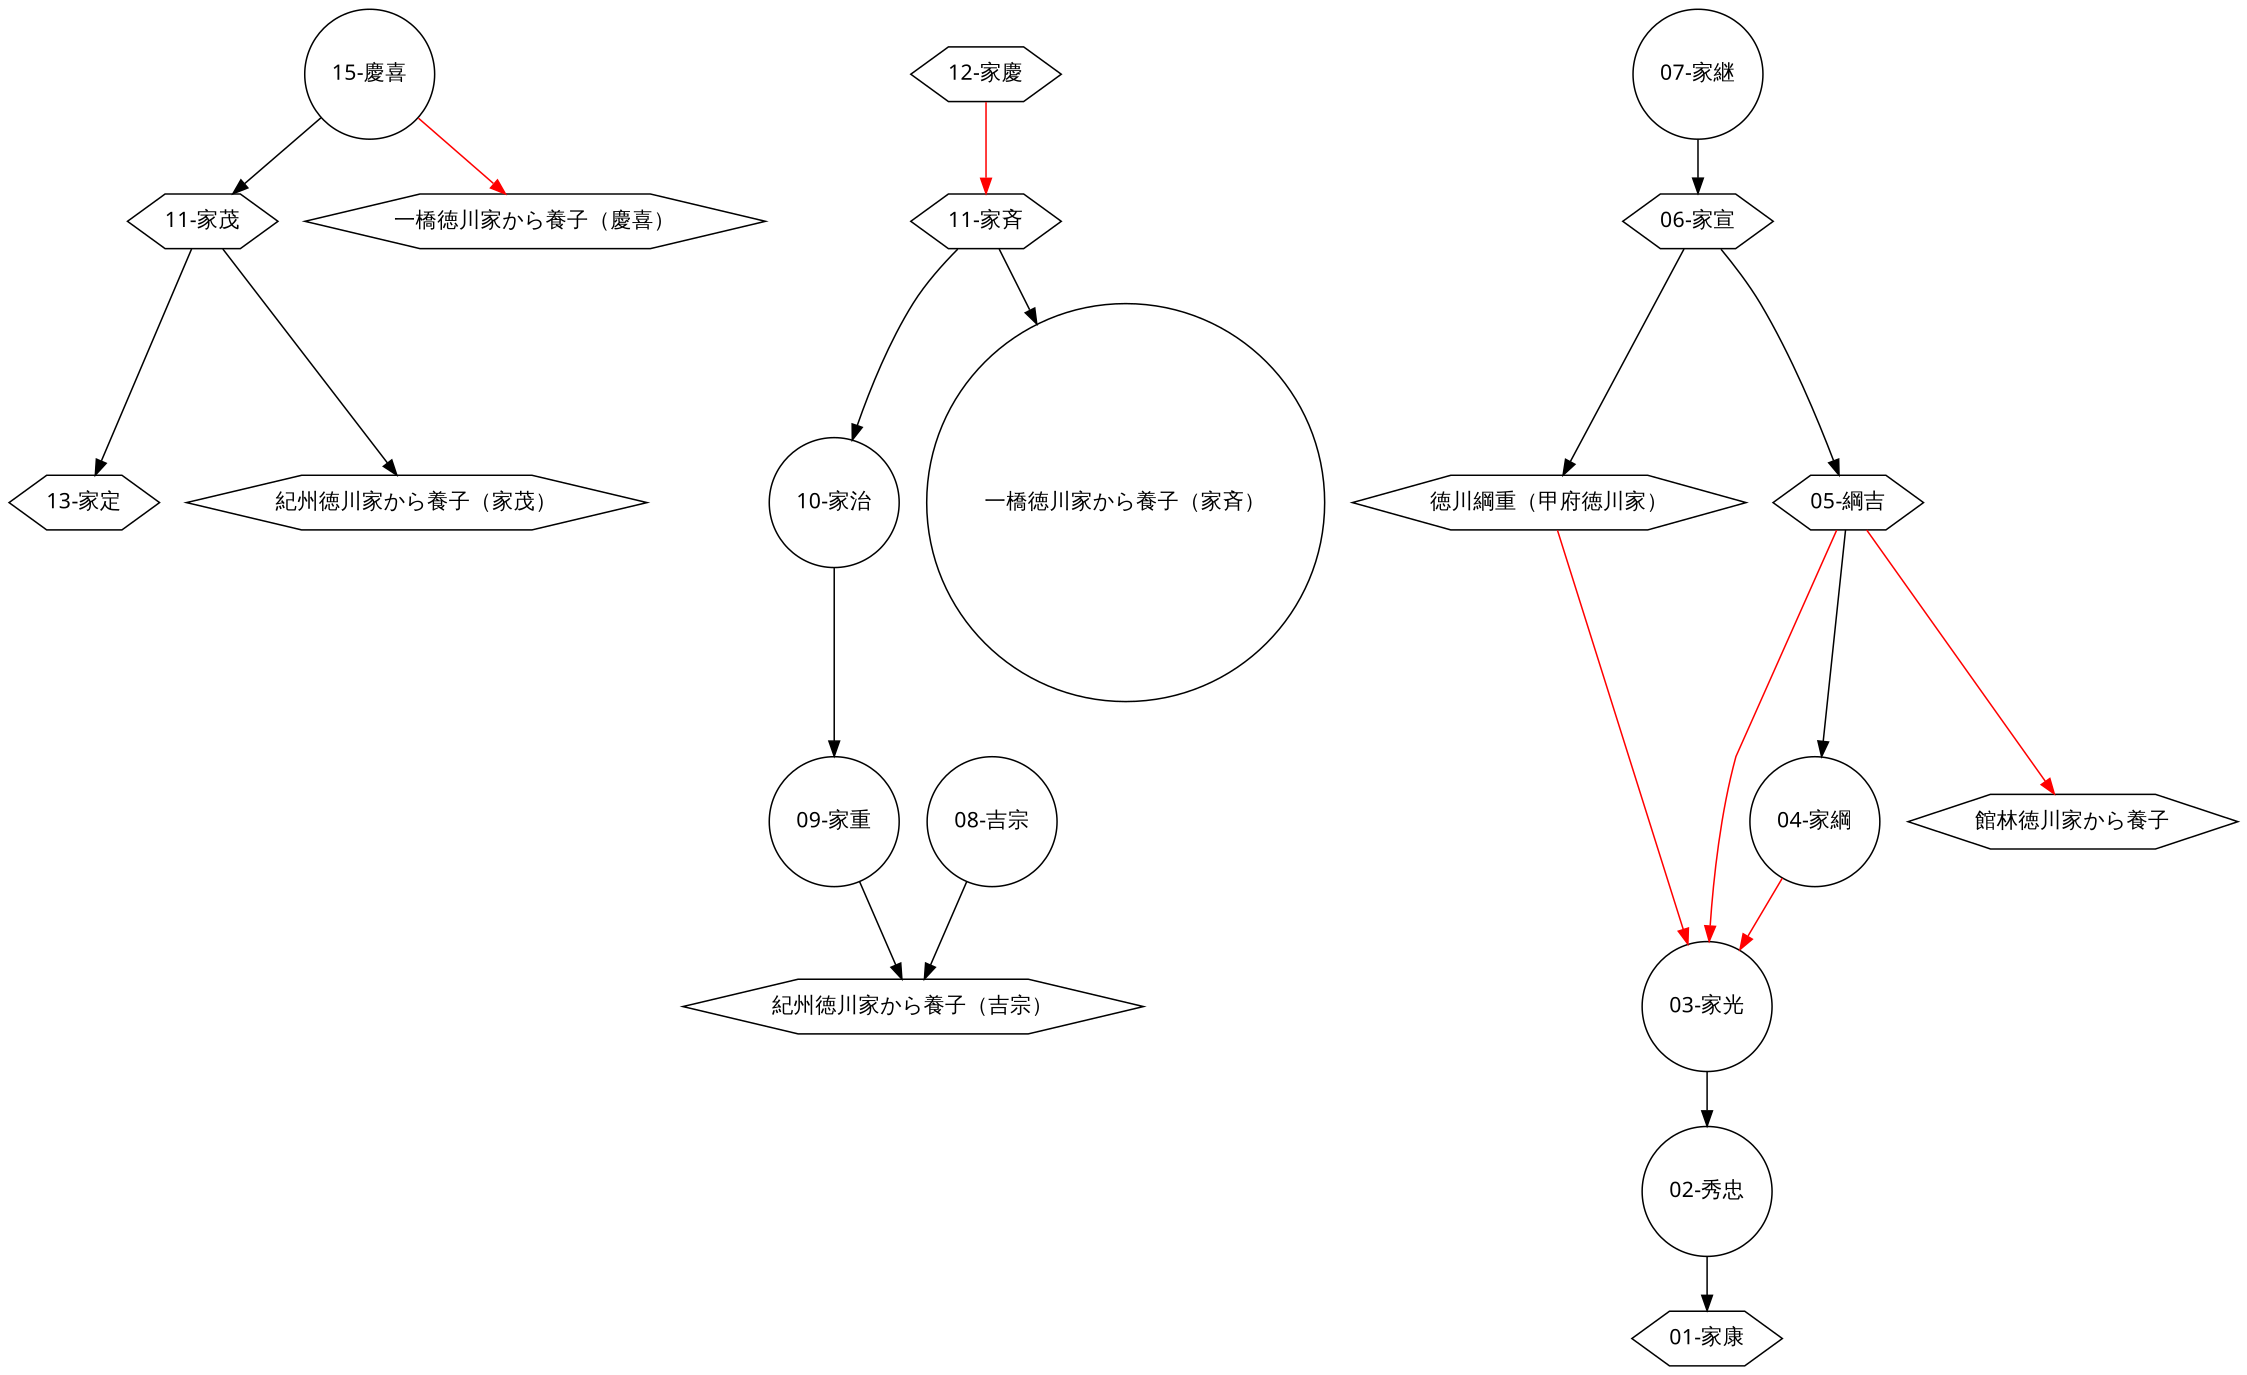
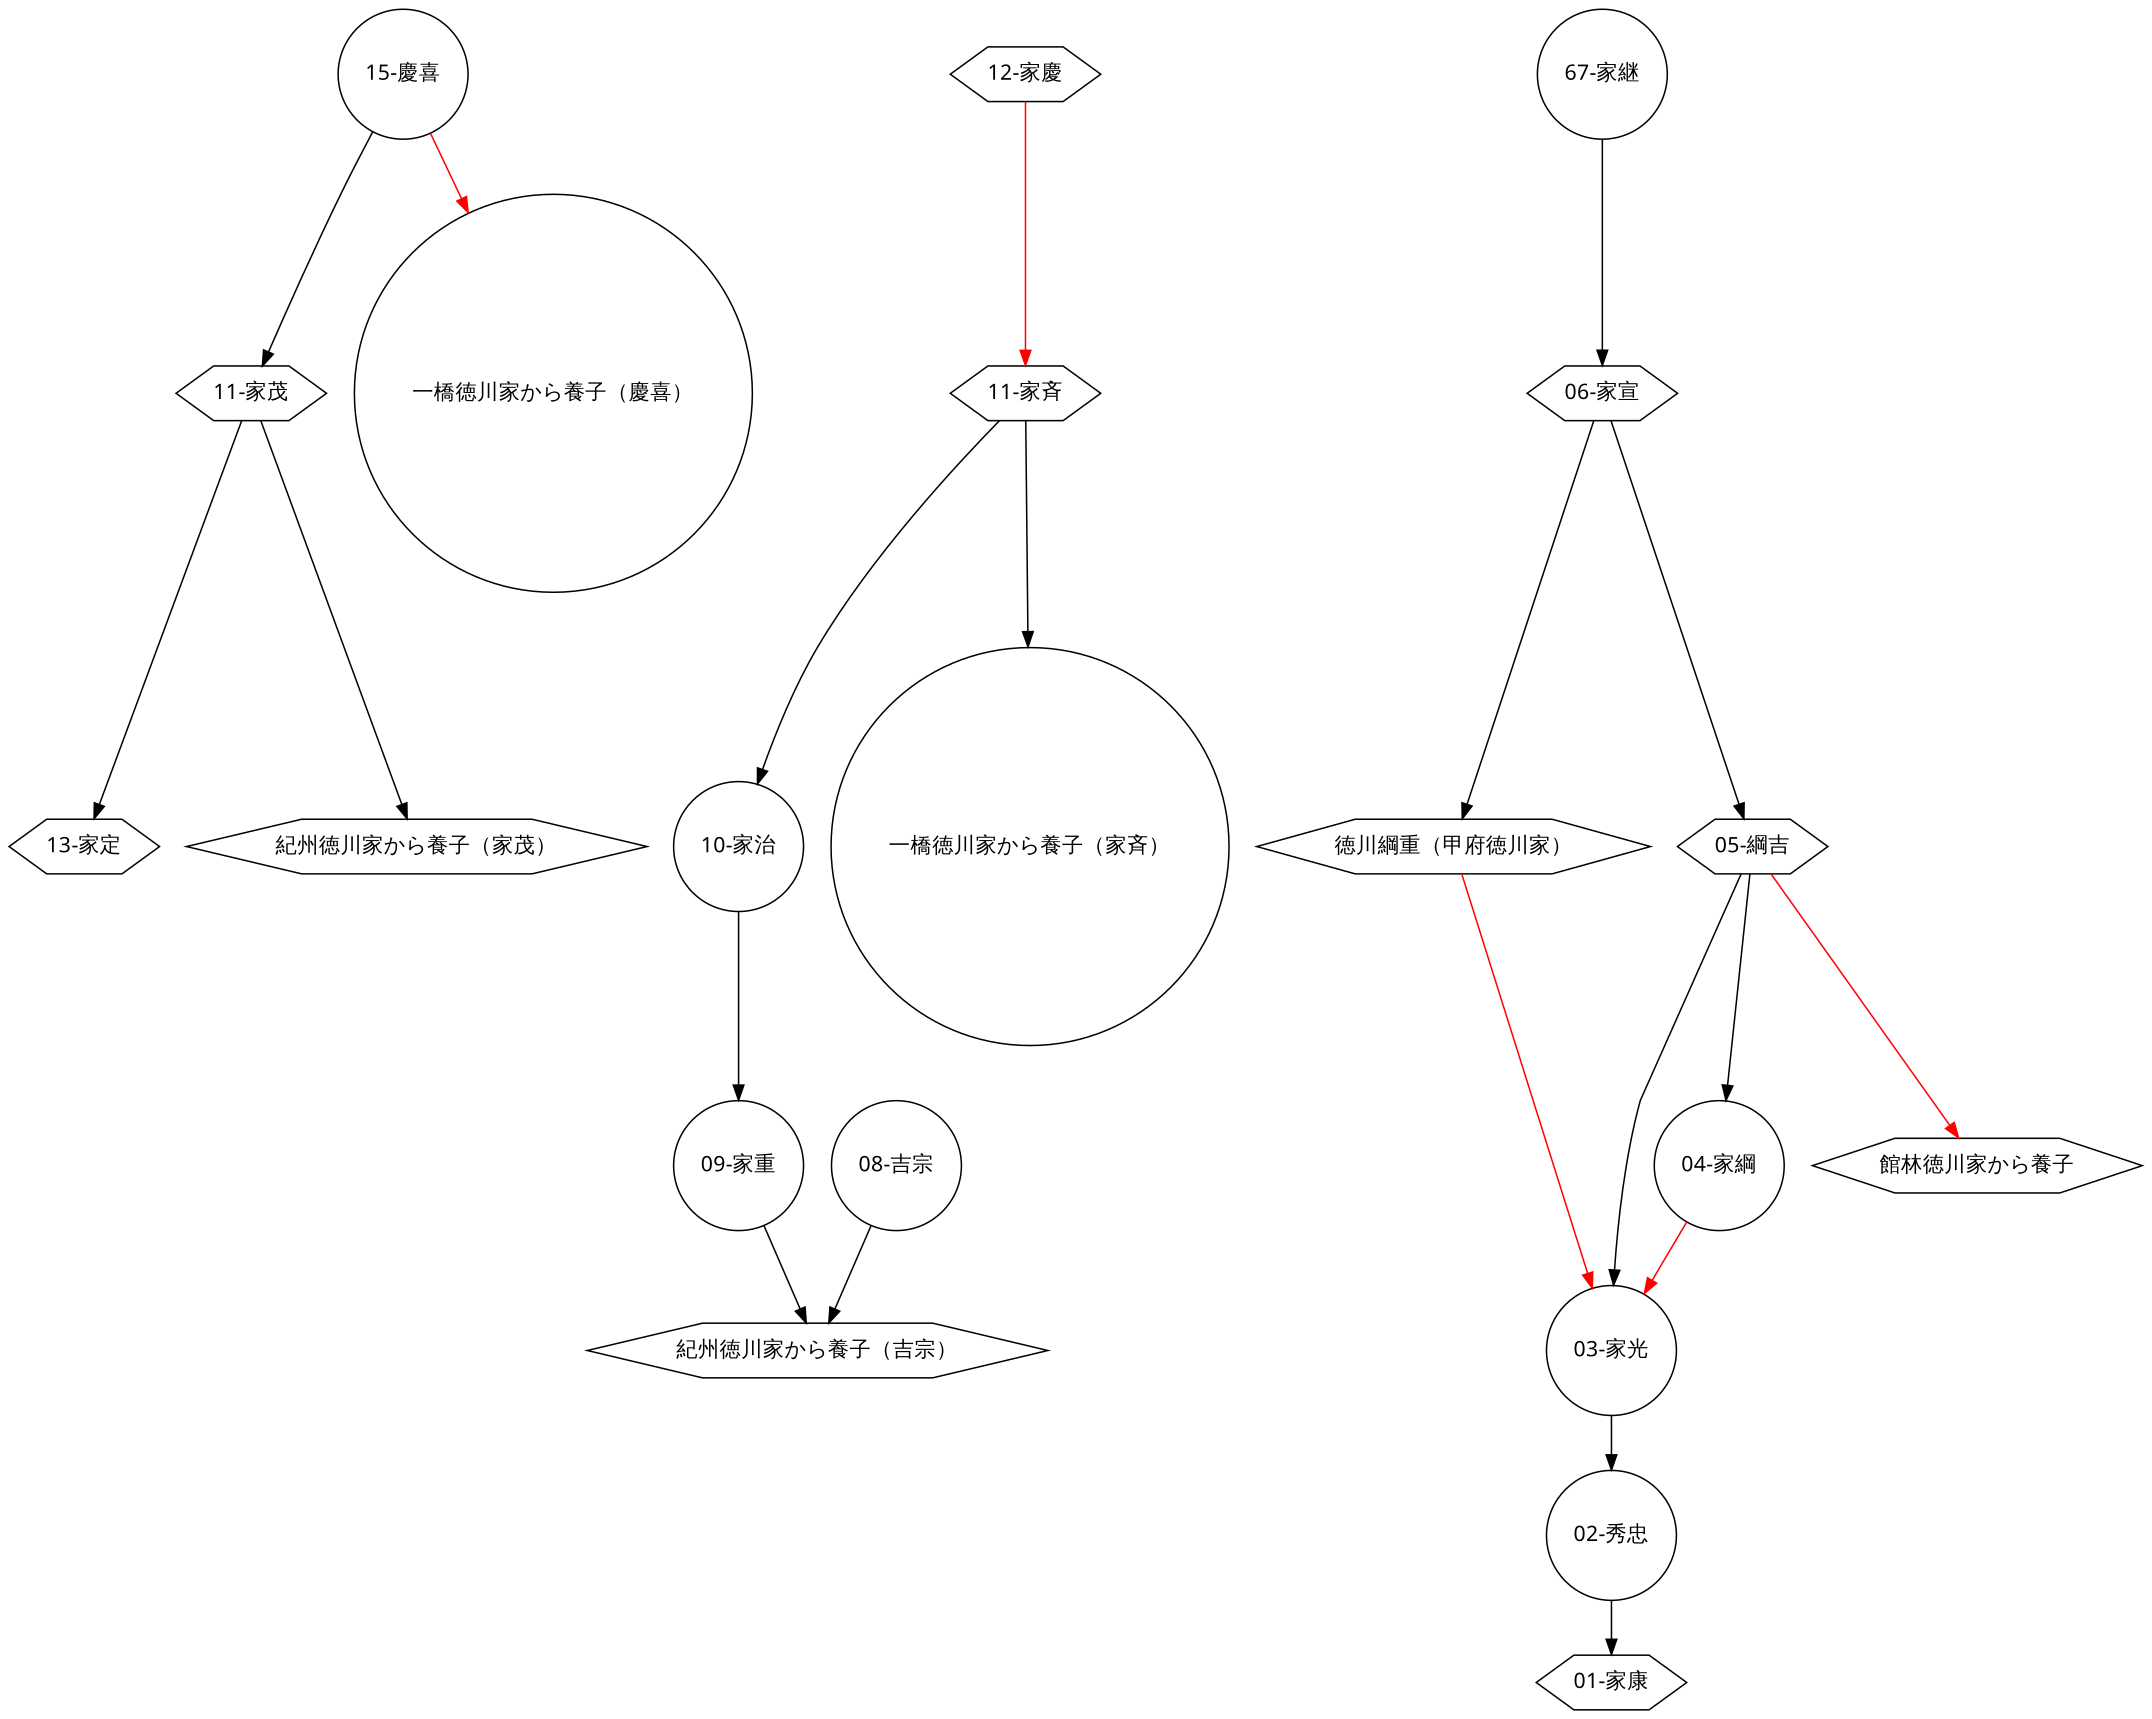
(1698, 74) -> (1602, 74)
(535, 221) -> (553, 393)
(1751, 722) -> (1656, 1066)
